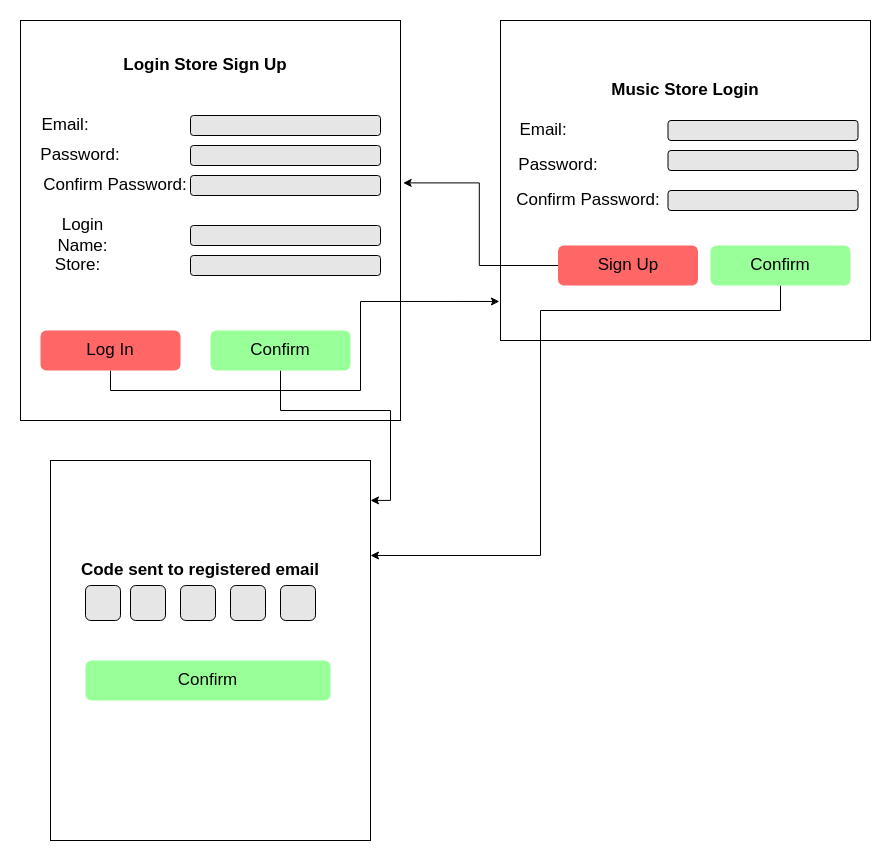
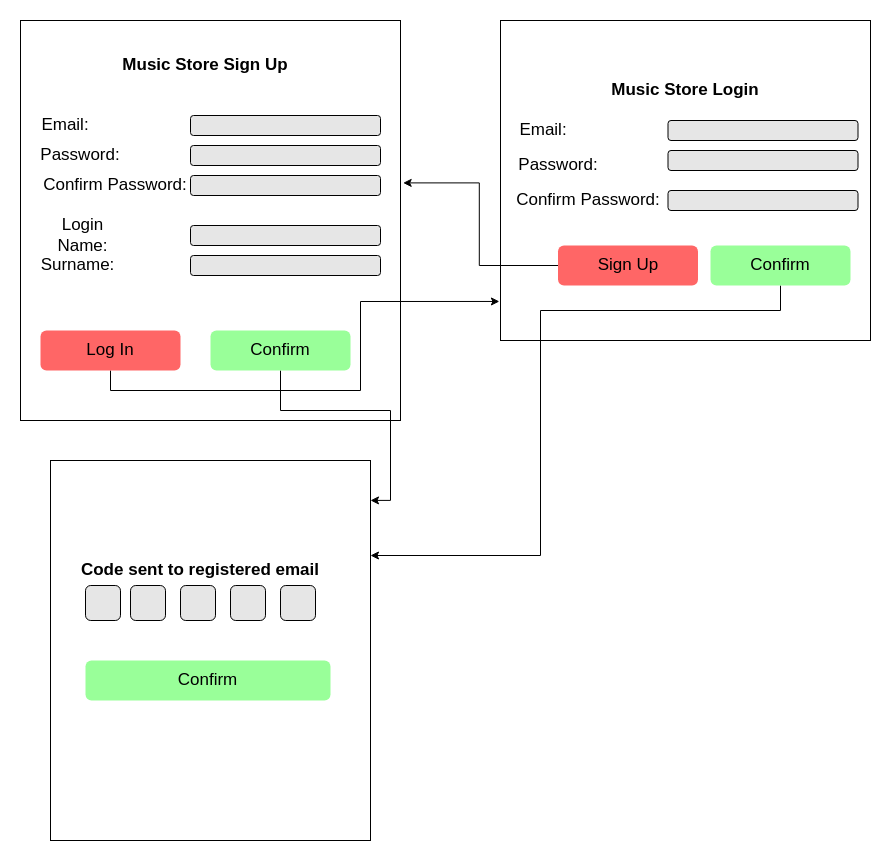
(206, 66) -> (206, 66)
(78, 266) -> (78, 266)
